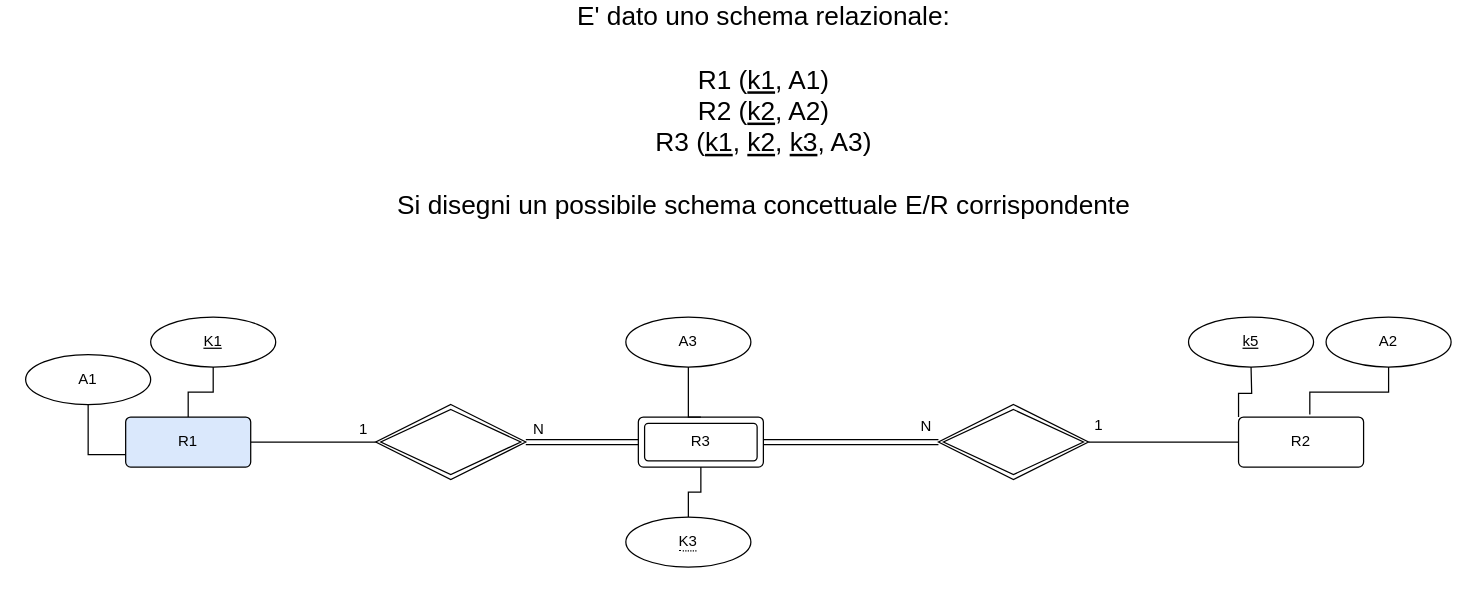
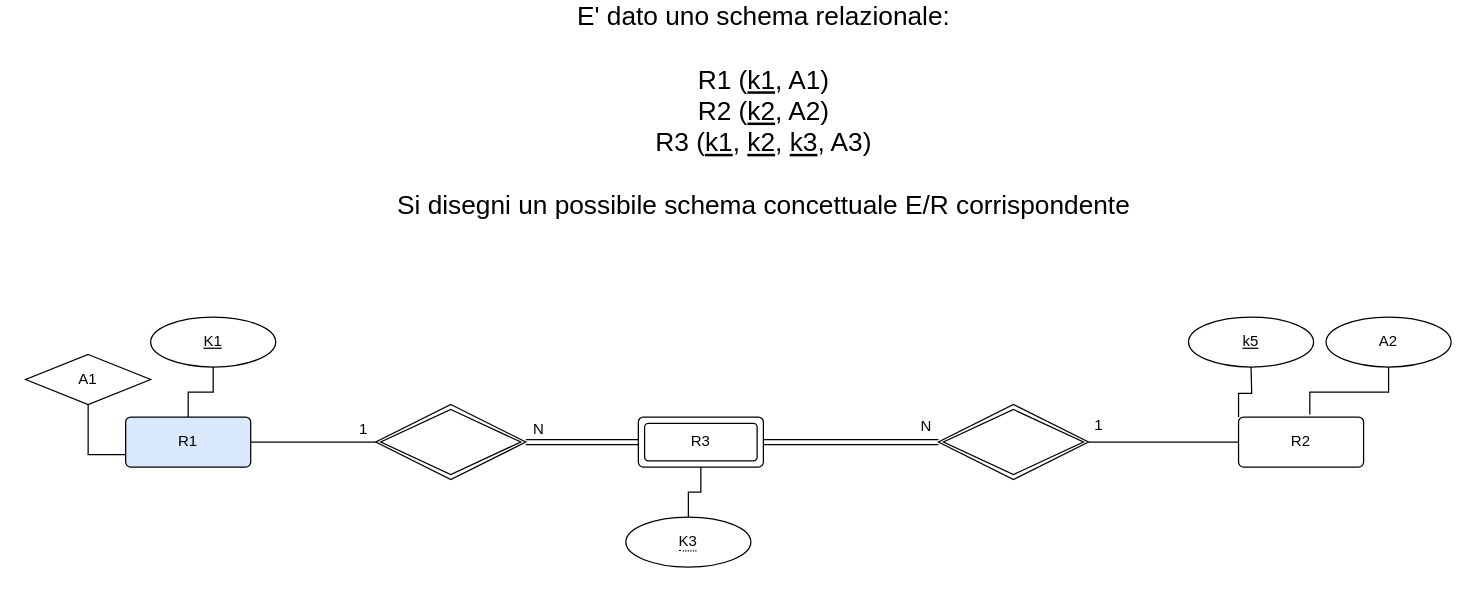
(688, 342) -> none
(88, 379) -> (88, 379)
(688, 393) -> none
